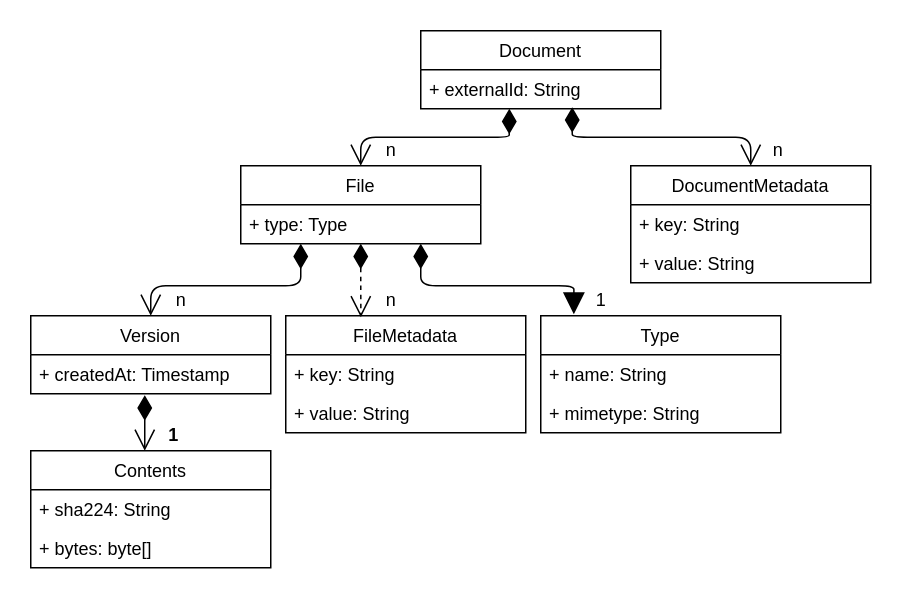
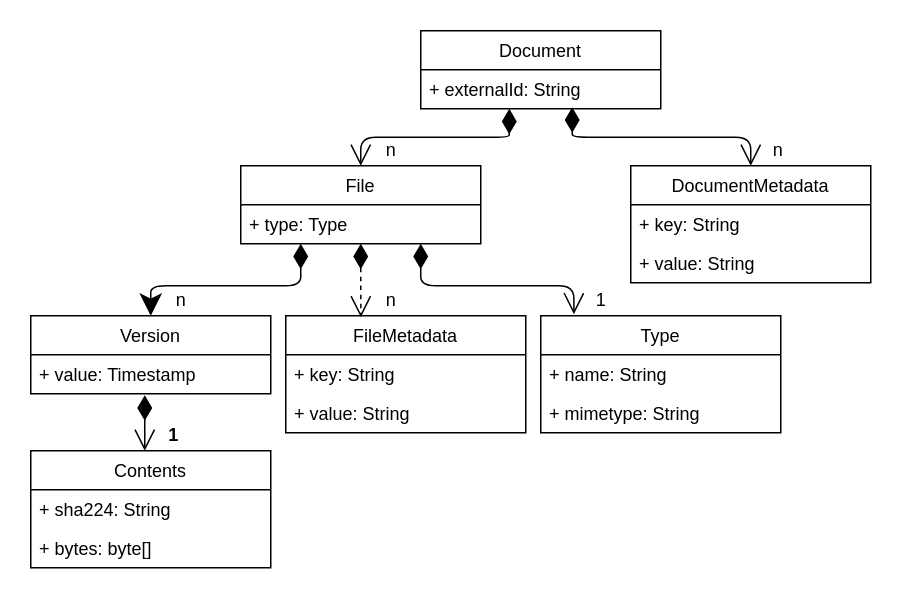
(573, 288) -> (574, 296)
(151, 297) -> (151, 290)
(141, 375) -> (118, 375)
